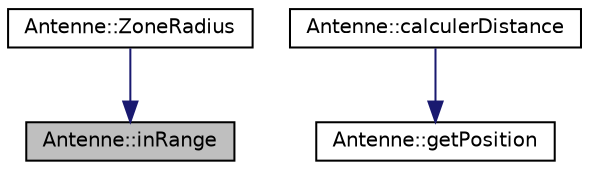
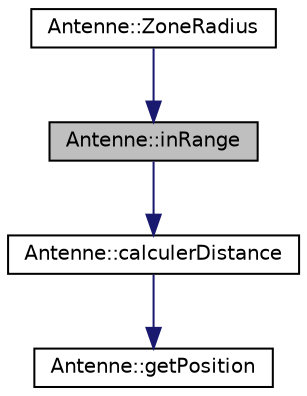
none -> (154, 188)
